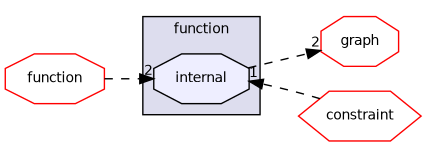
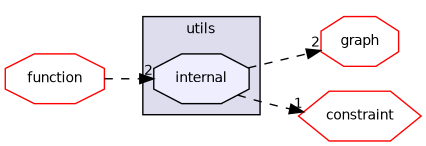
(201, 30) -> (201, 30)
(291, 91) -> (269, 104)
